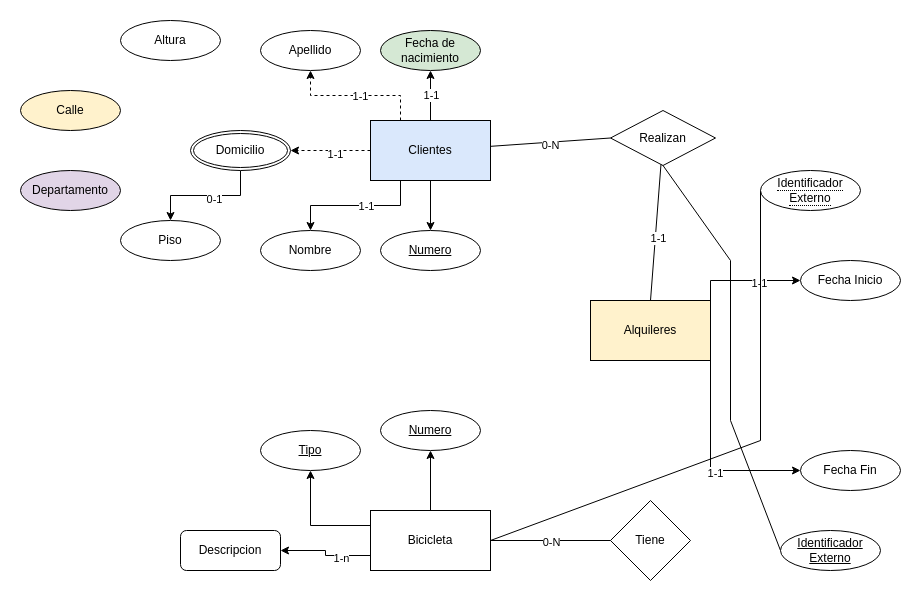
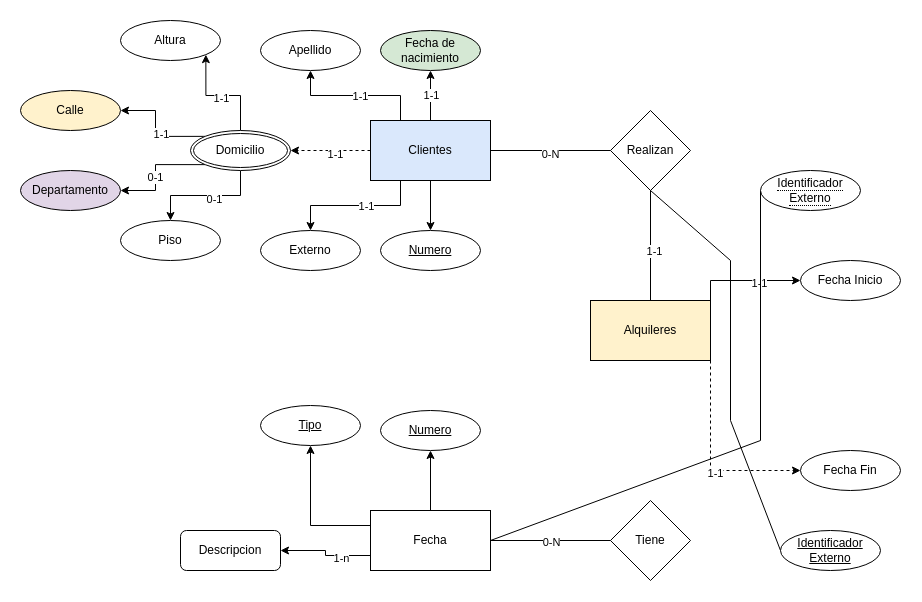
none -> (224, 96)
(323, 96) -> (323, 96)
none -> (156, 134)
(663, 138) -> (651, 151)
none -> (156, 167)
(311, 251) -> (311, 251)
(711, 415) -> (711, 415)
(311, 451) -> (311, 426)
(431, 541) -> (431, 541)
